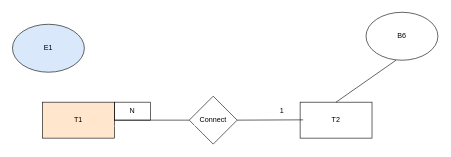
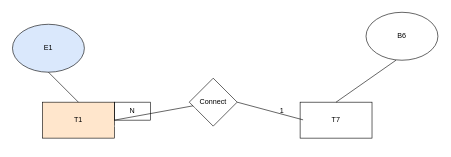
none -> (63, 87)
(213, 120) -> (213, 102)
(336, 120) -> (336, 120)
